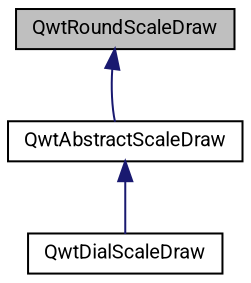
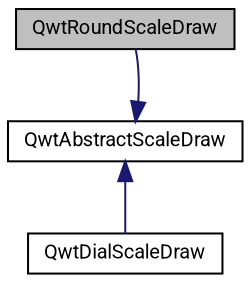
(112, 95) -> (139, 75)
